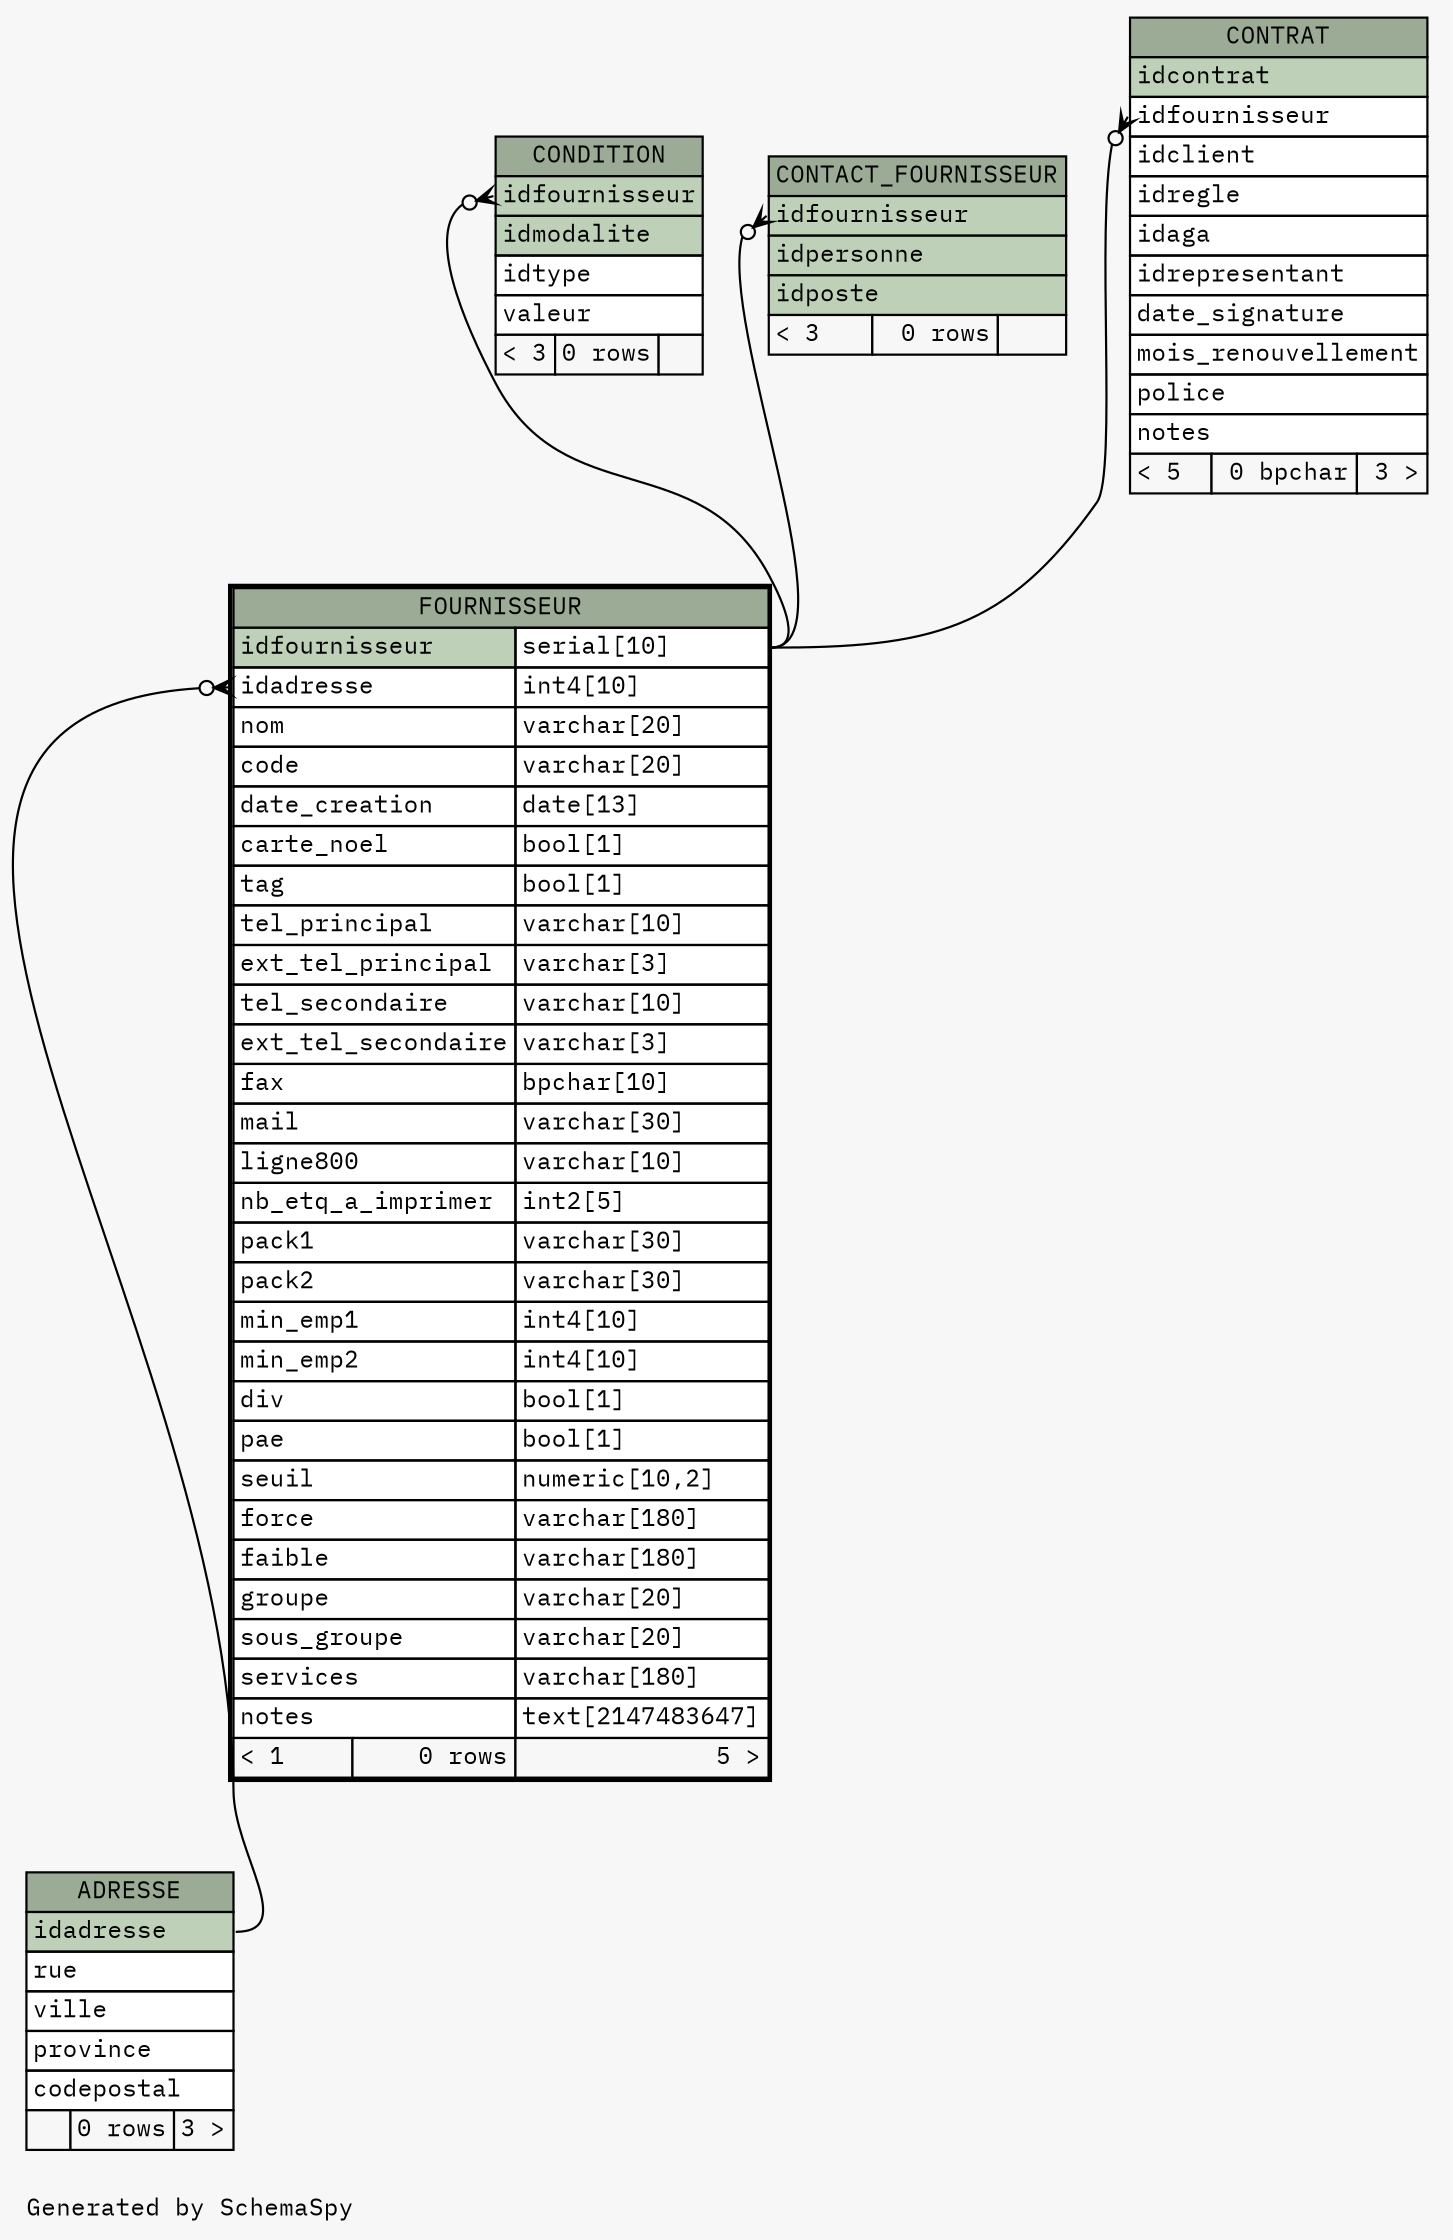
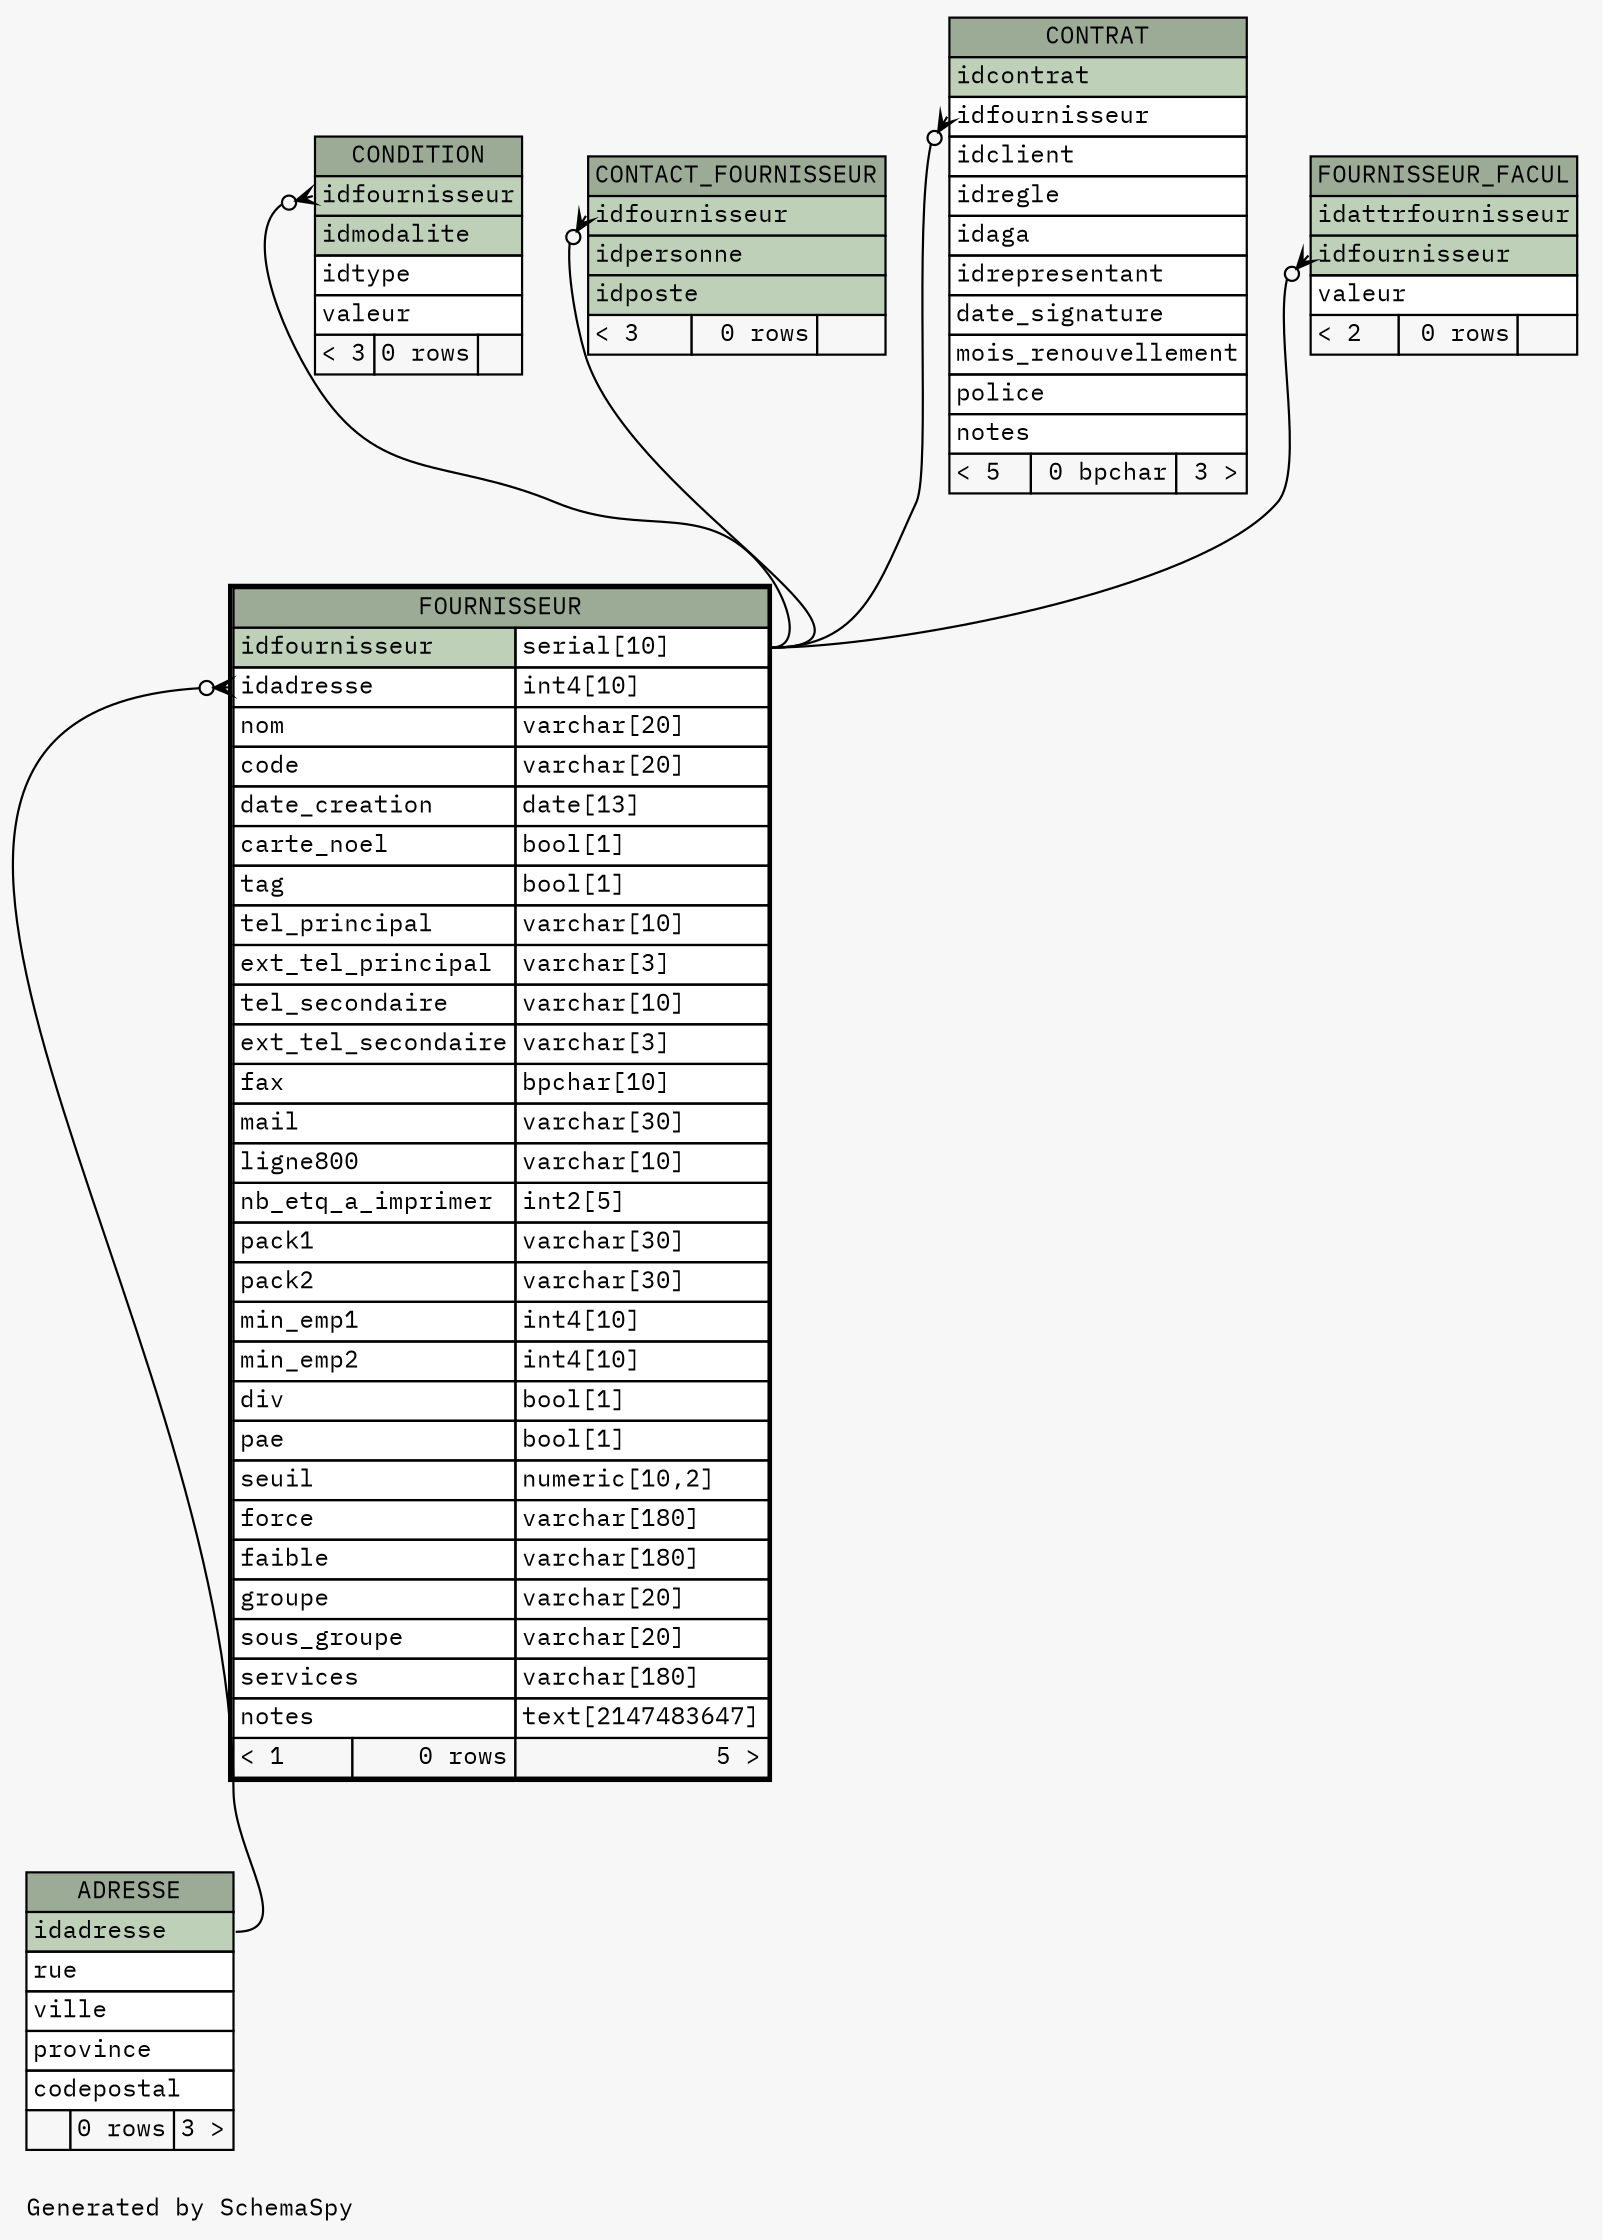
none -> (1443, 256)
